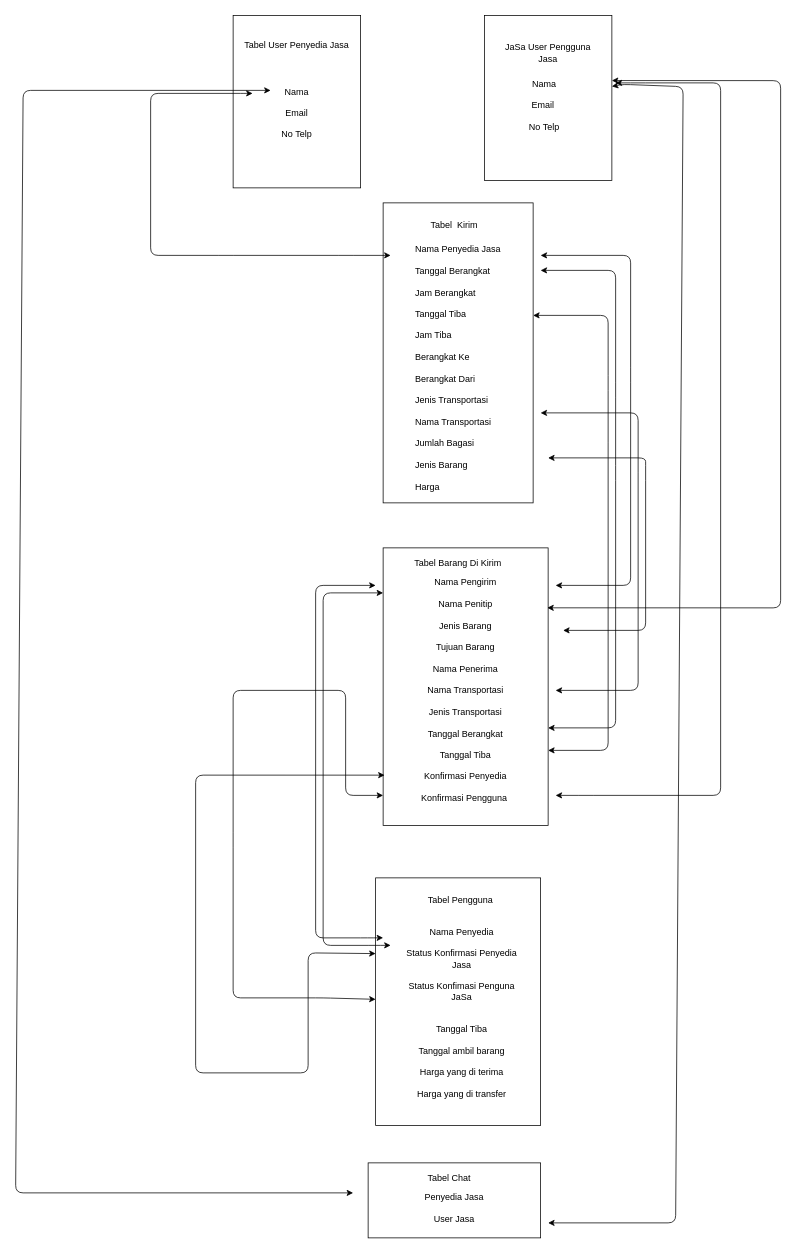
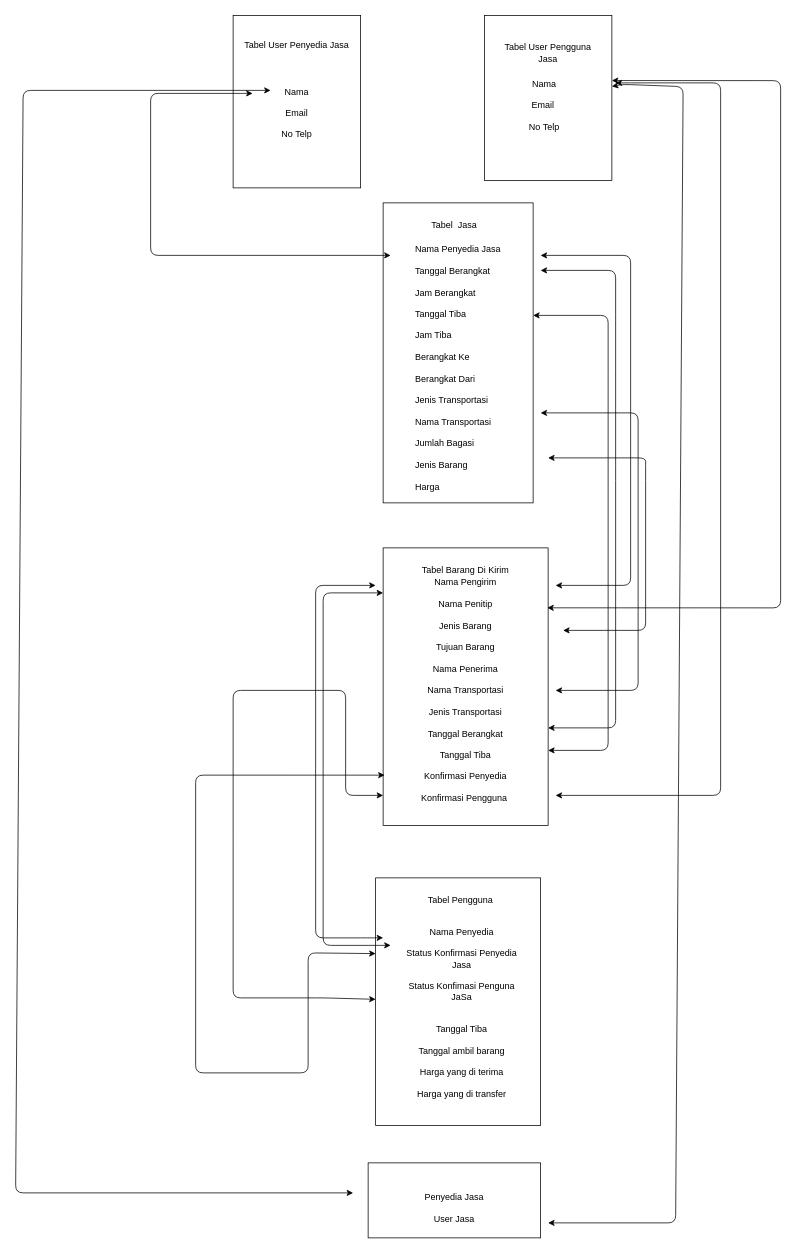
(548, 53) -> (548, 53)
(454, 225) -> (454, 225)
(458, 563) -> (465, 570)
(450, 1178) -> none
